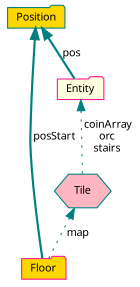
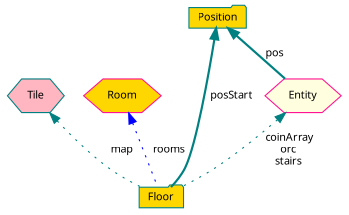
(81, 89) -> (303, 96)
none -> (122, 96)
(82, 142) -> (231, 157)
(44, 269) -> (161, 197)
